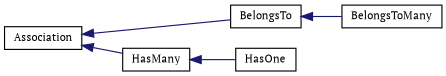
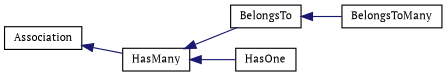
(162, 27) -> (216, 36)
